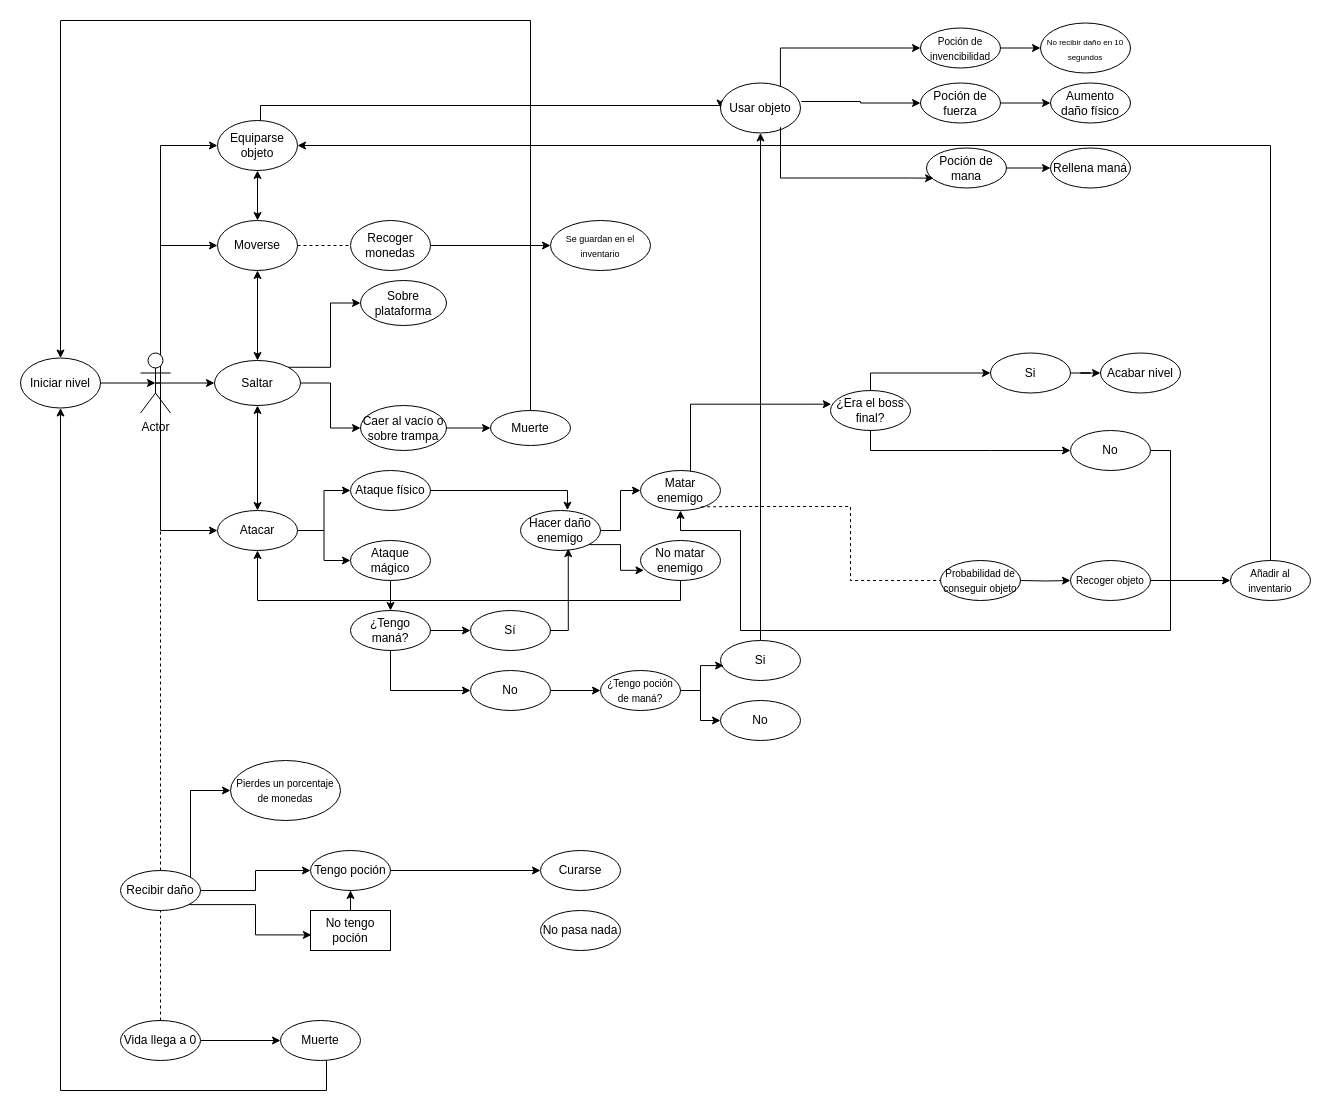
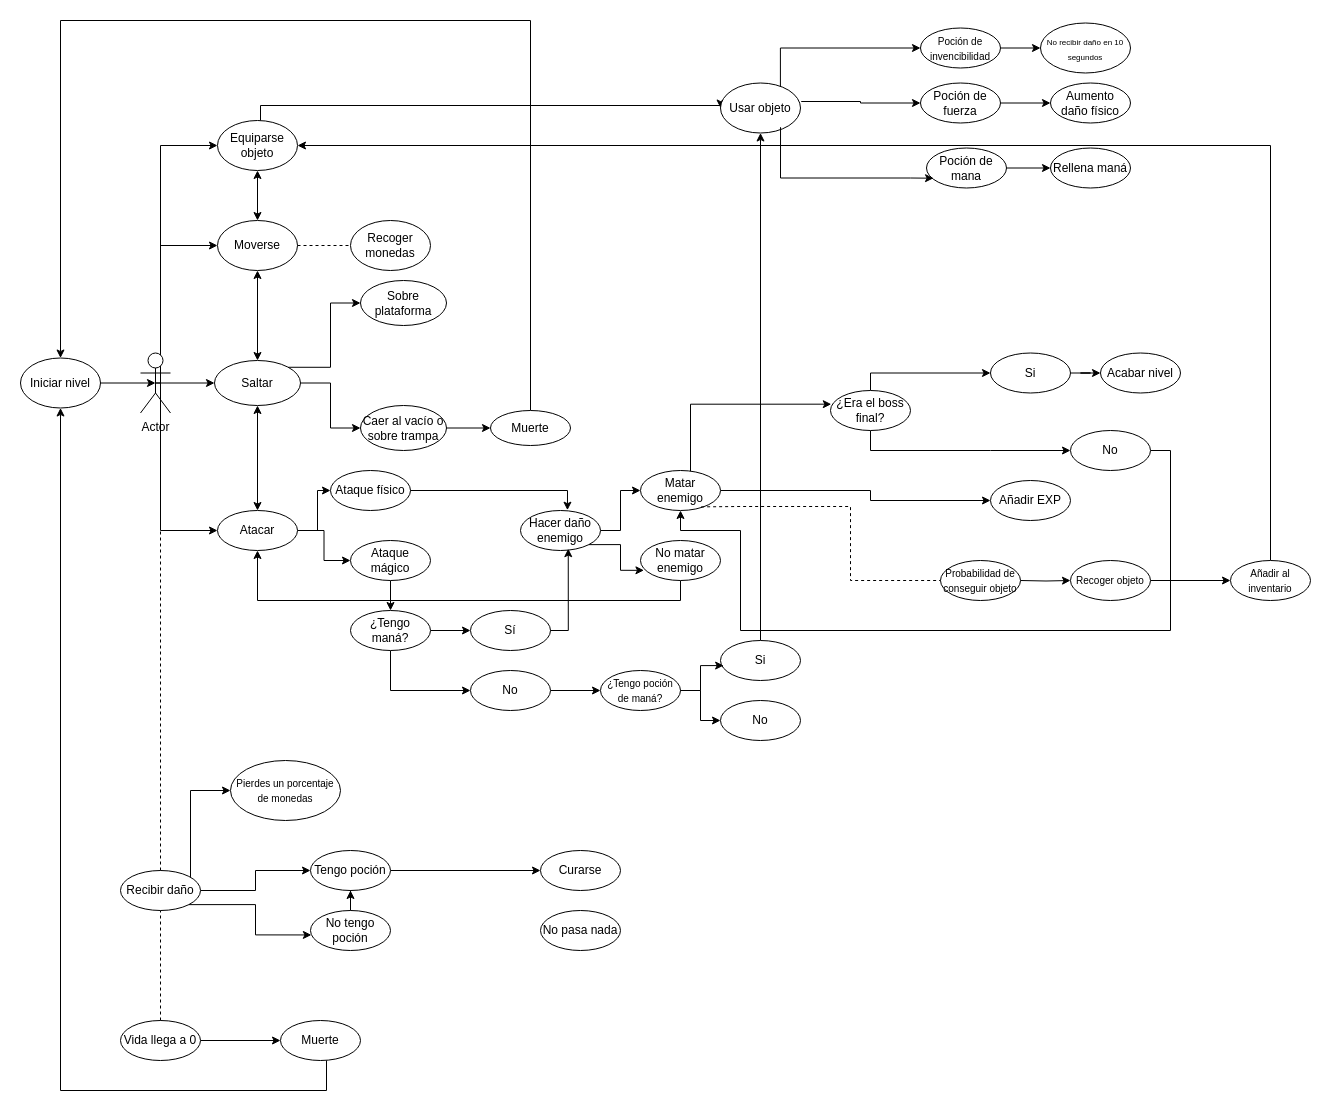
(487, 246) -> none
(601, 246) -> none
(391, 491) -> (371, 491)
none -> (857, 491)
none -> (1031, 501)
(351, 931) -> (351, 931)
